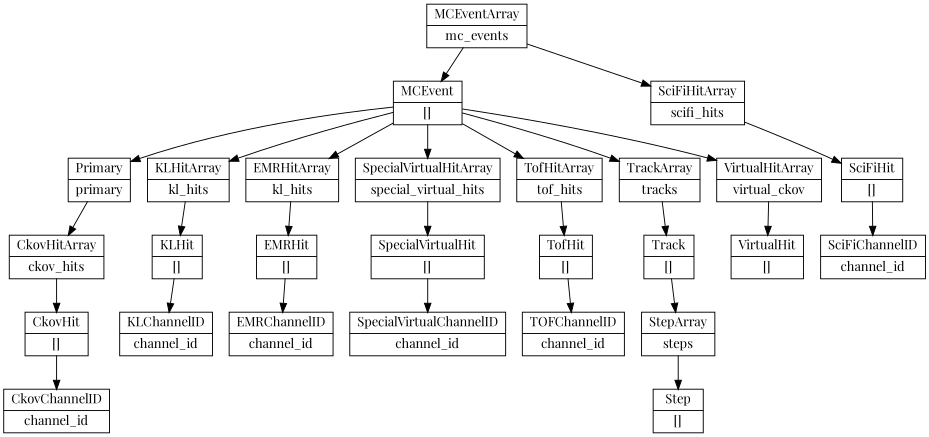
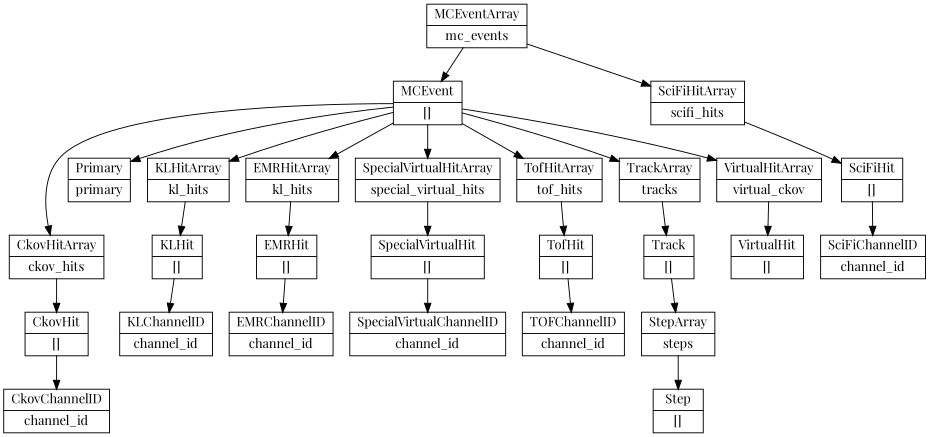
(80, 214) -> (187, 116)
